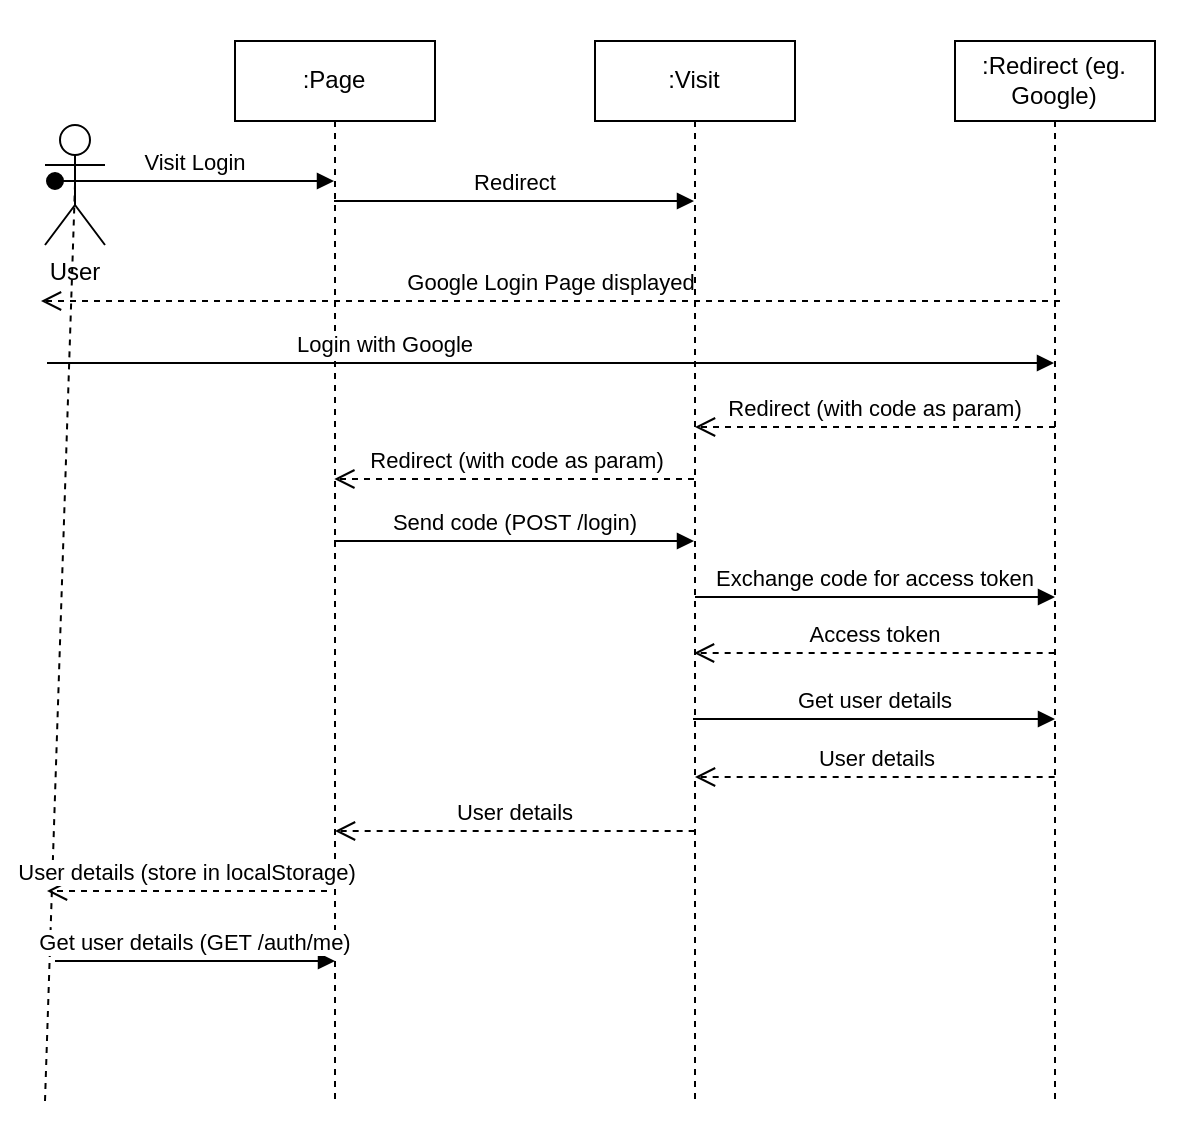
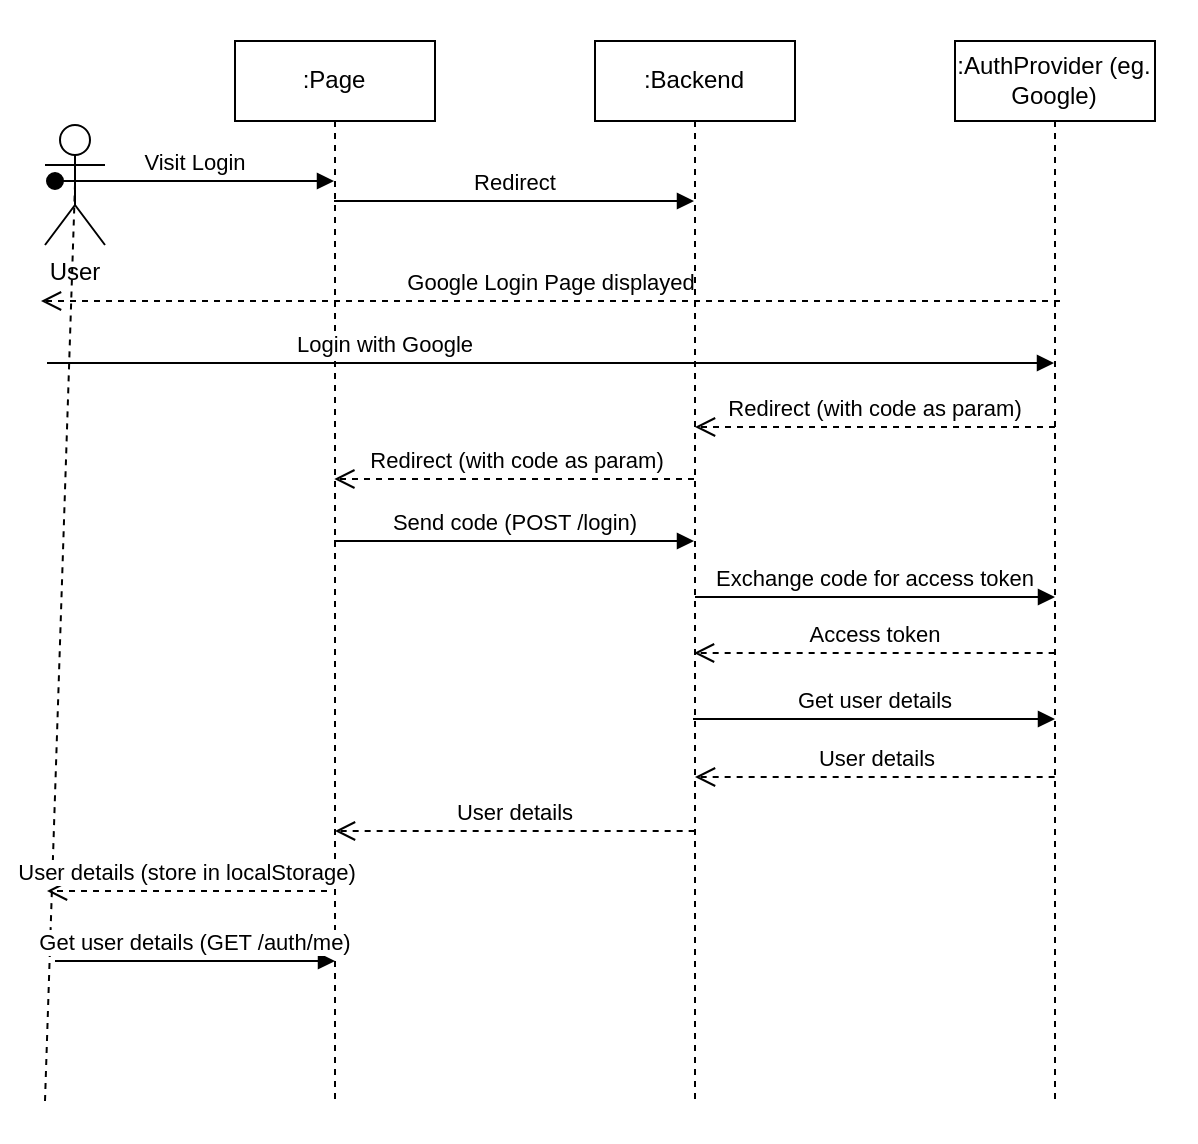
(695, 81) -> (695, 81)
(1055, 81) -> (1055, 81)
